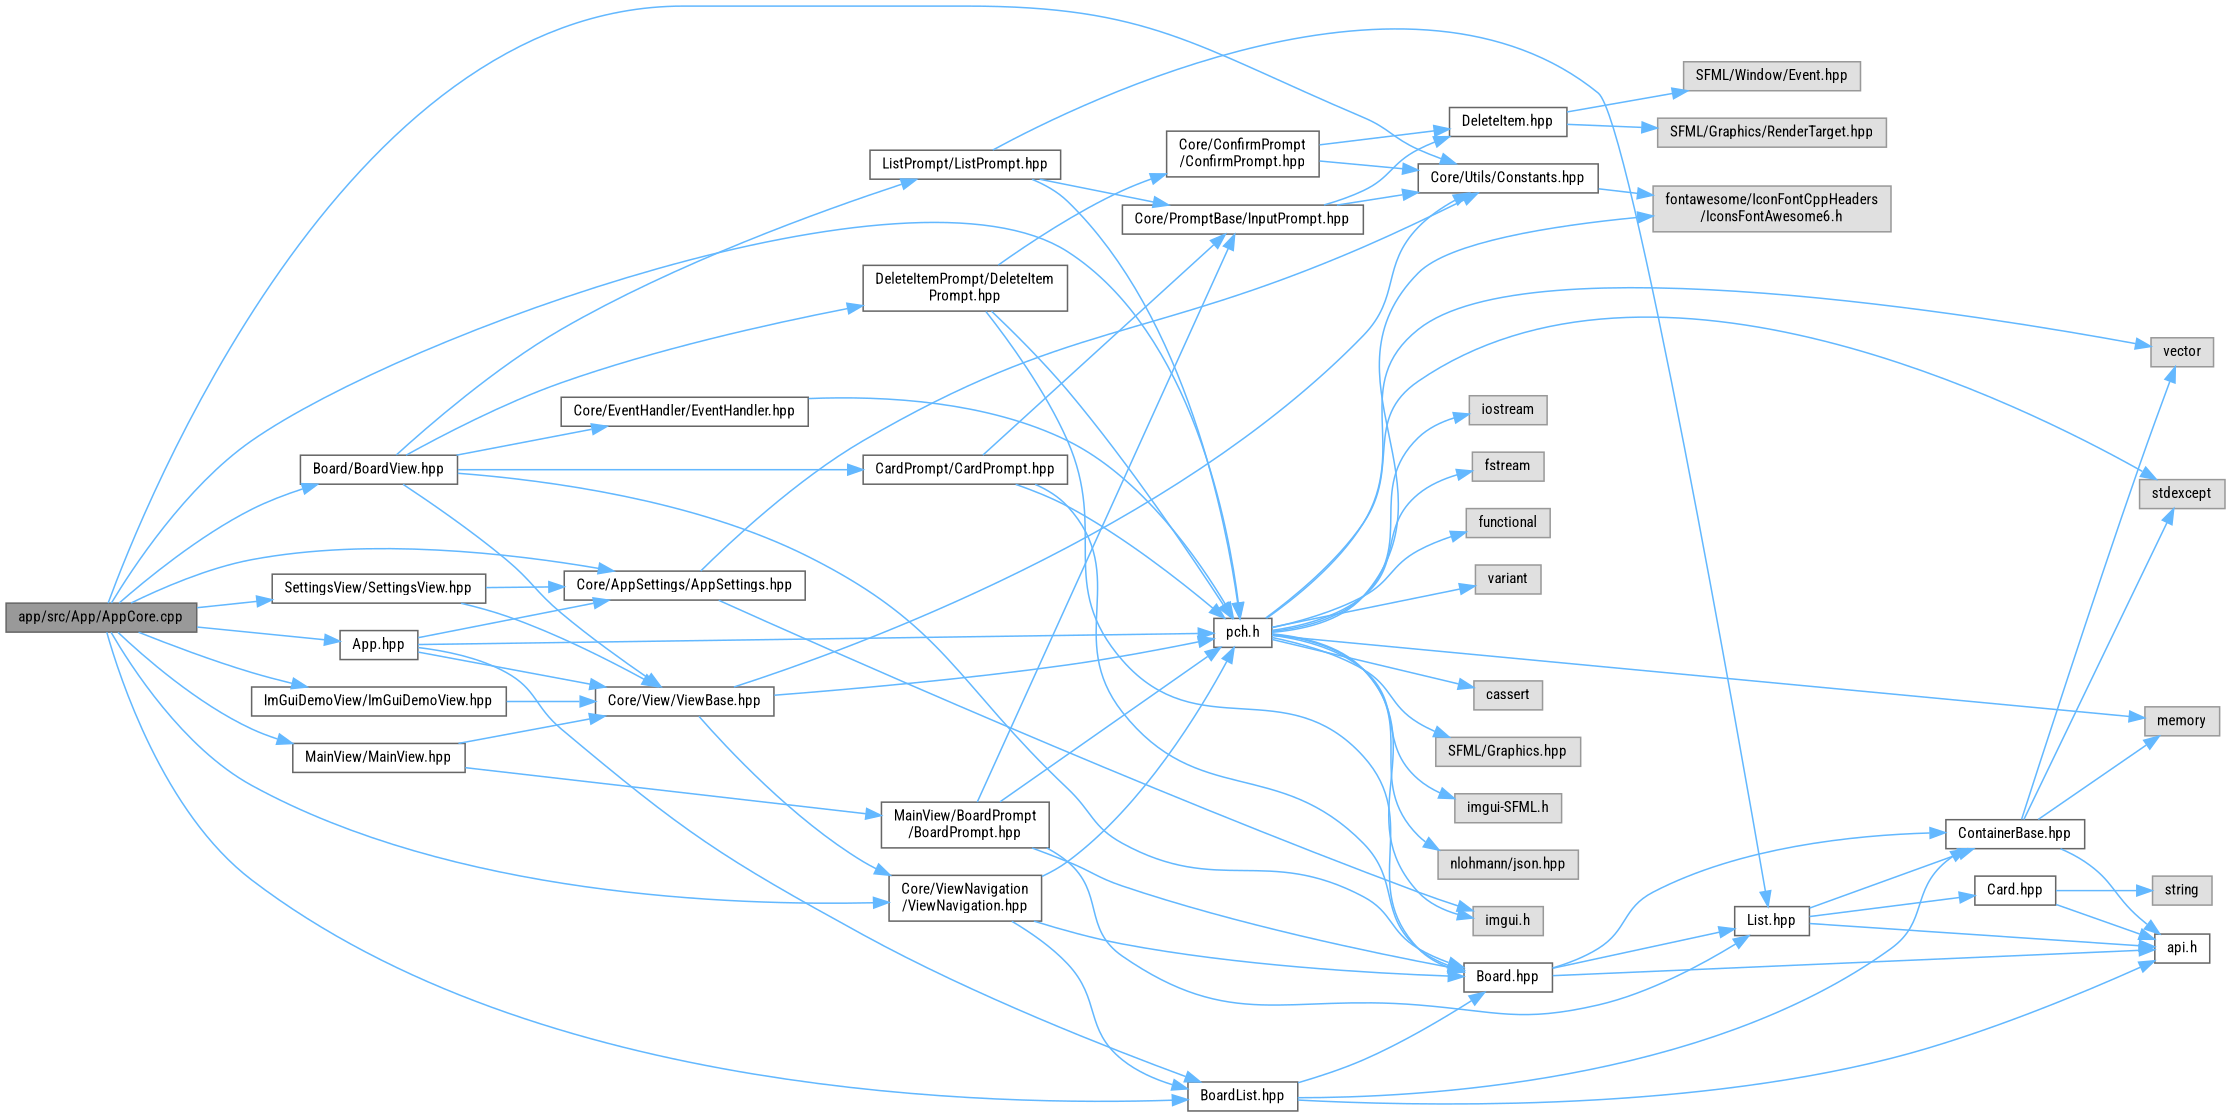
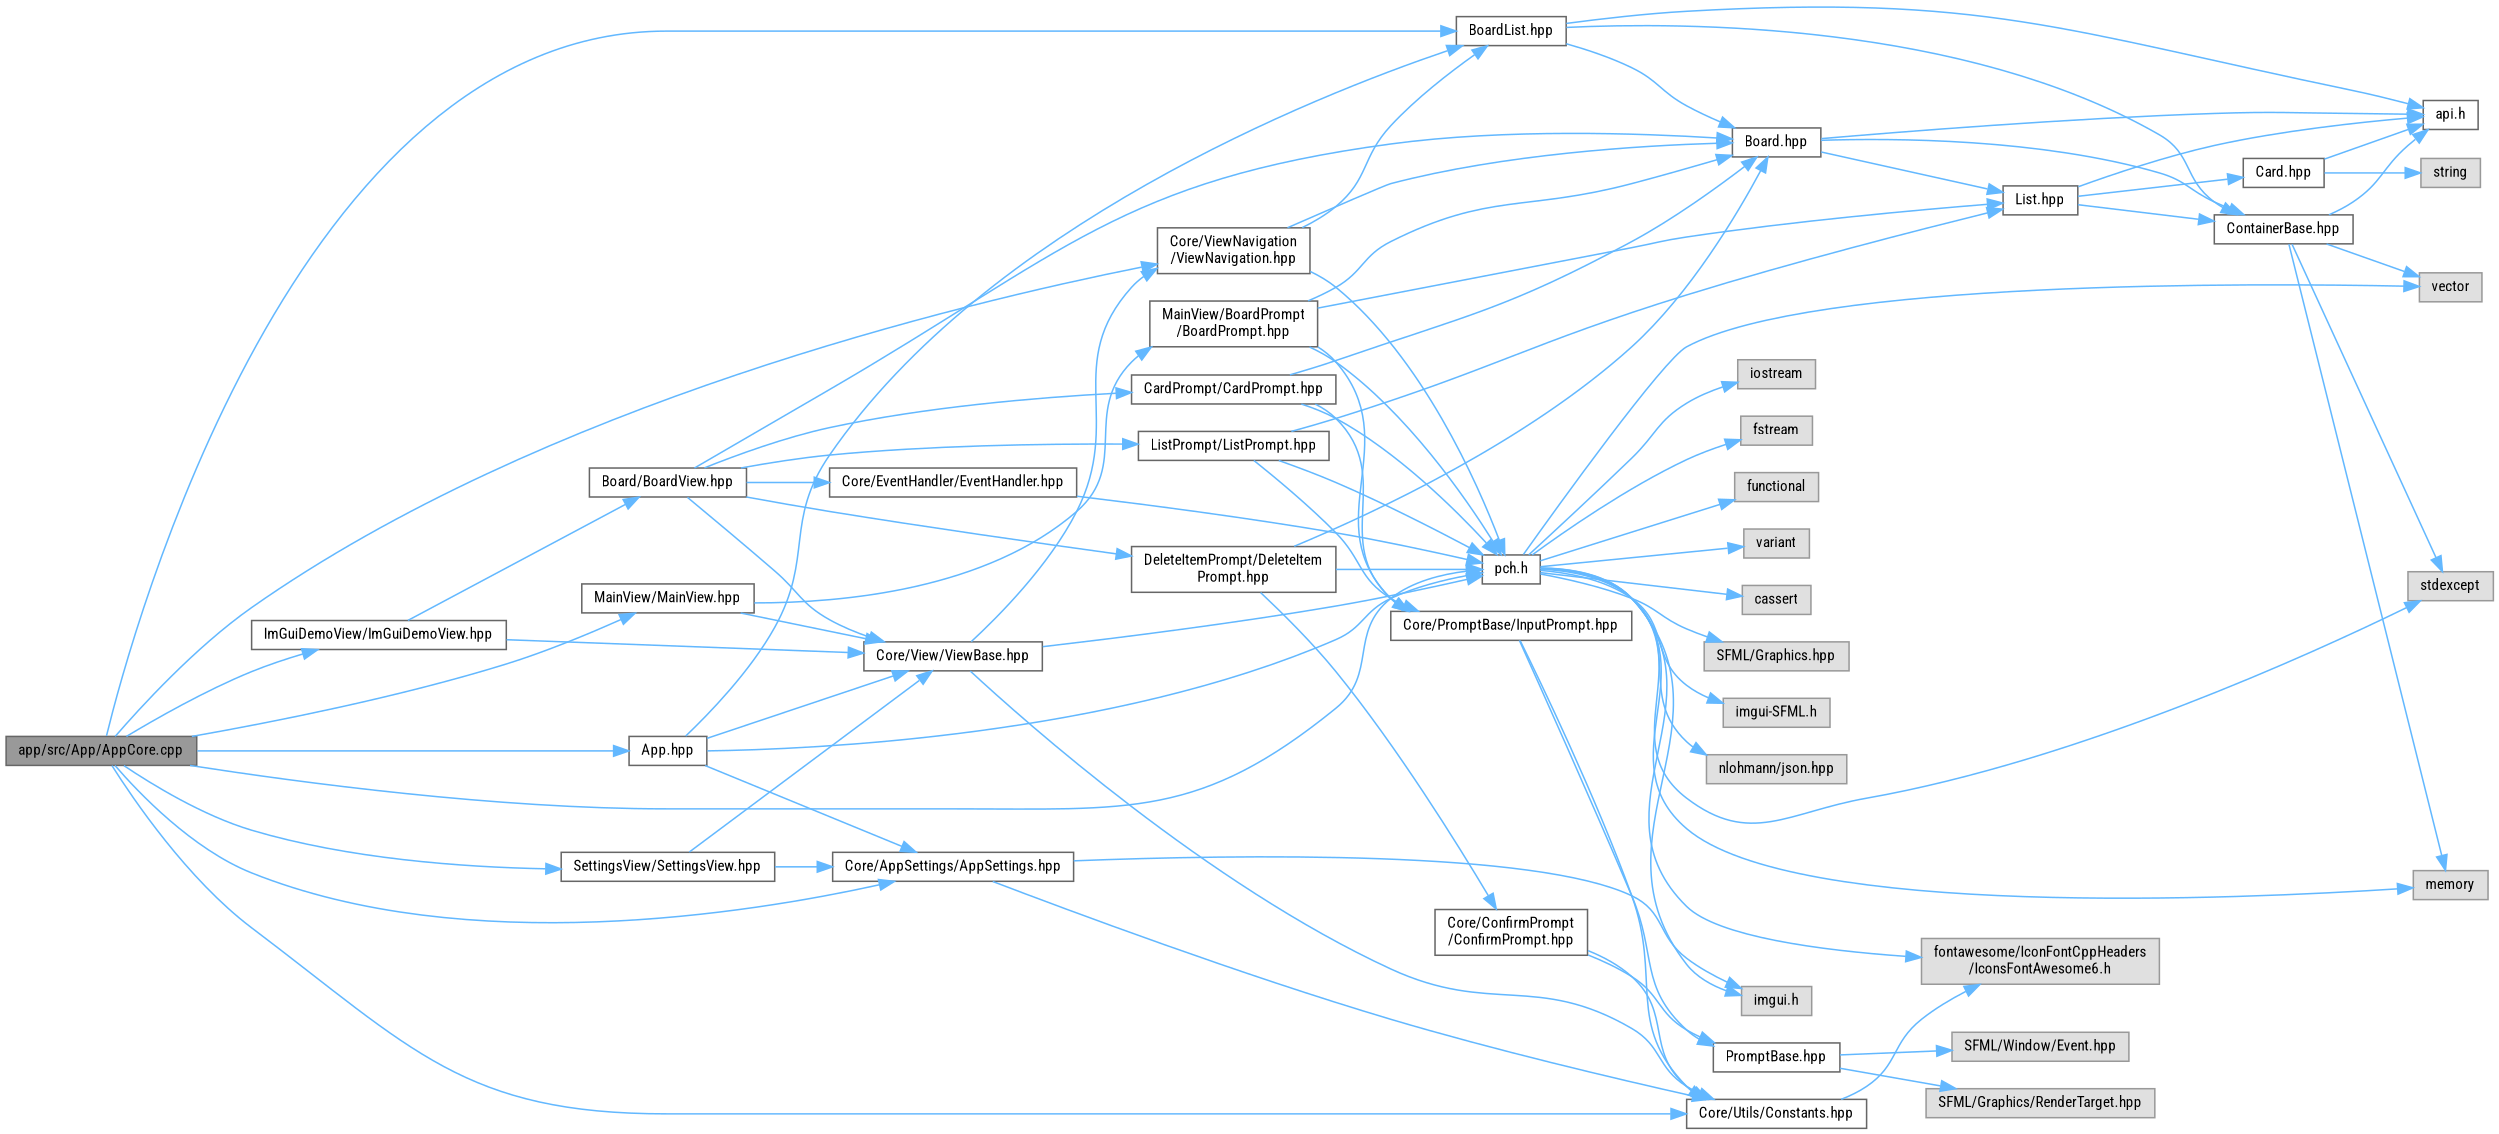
(1508, 122) -> (1777, 1057)
(205, 537) -> (517, 562)
